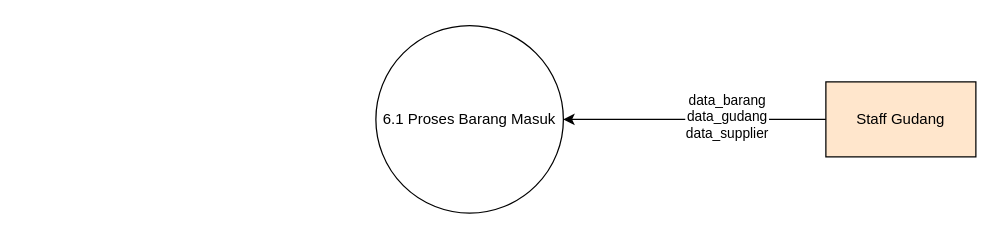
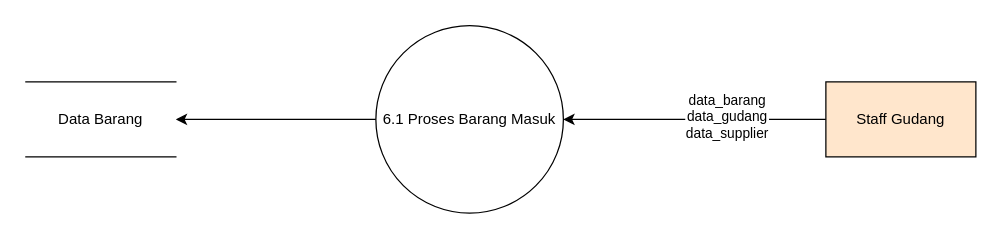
none -> (101, 119)
none -> (280, 119)
